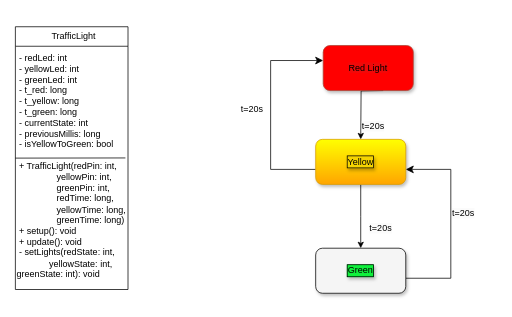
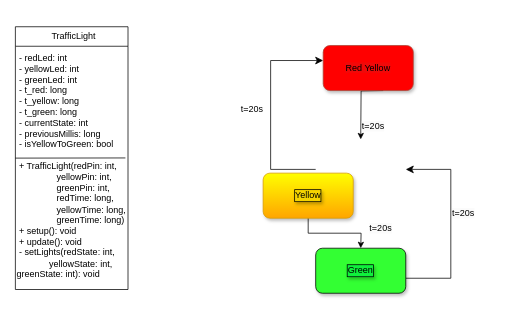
(368, 68) -> (368, 68)
(360, 162) -> (308, 195)
(360, 270) -> (360, 270)
